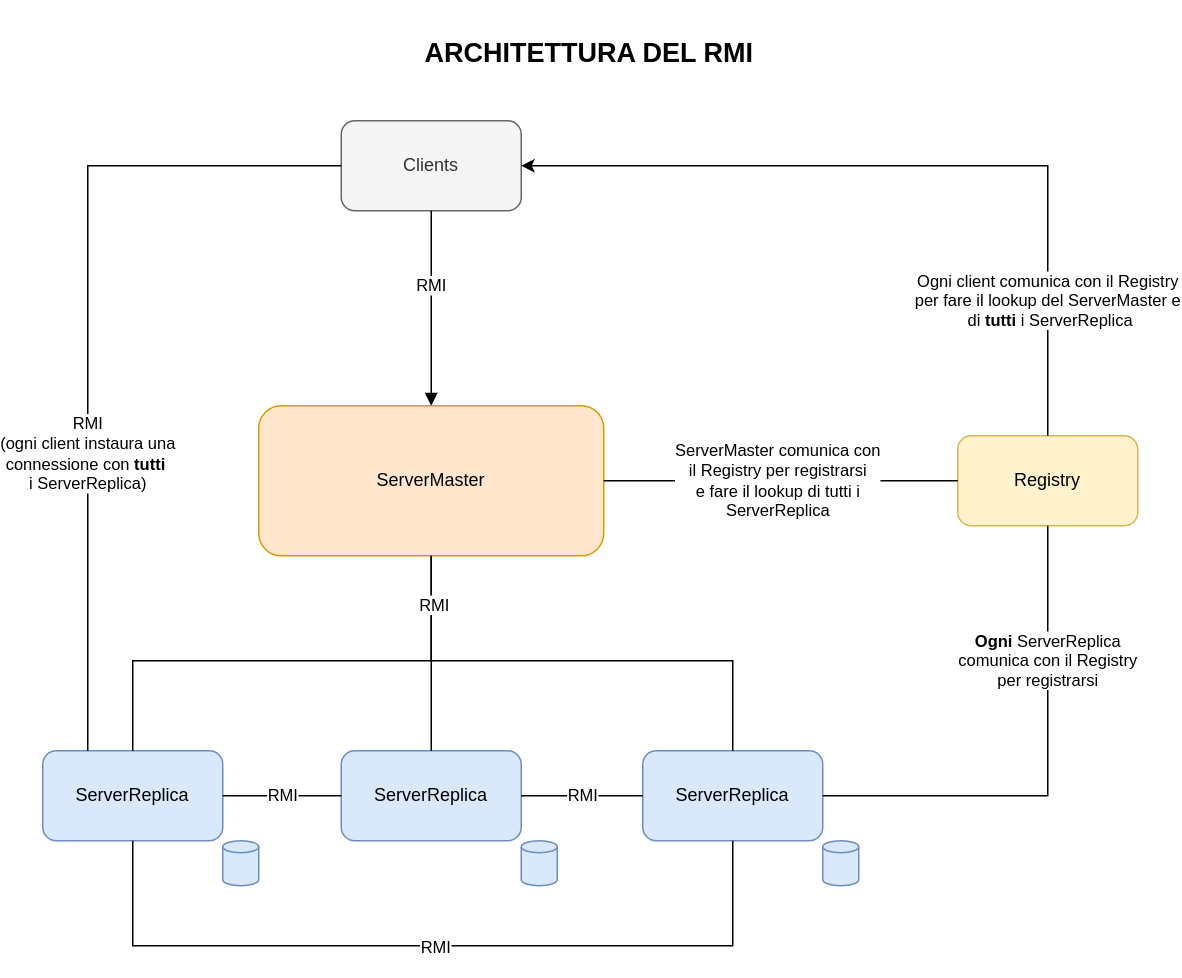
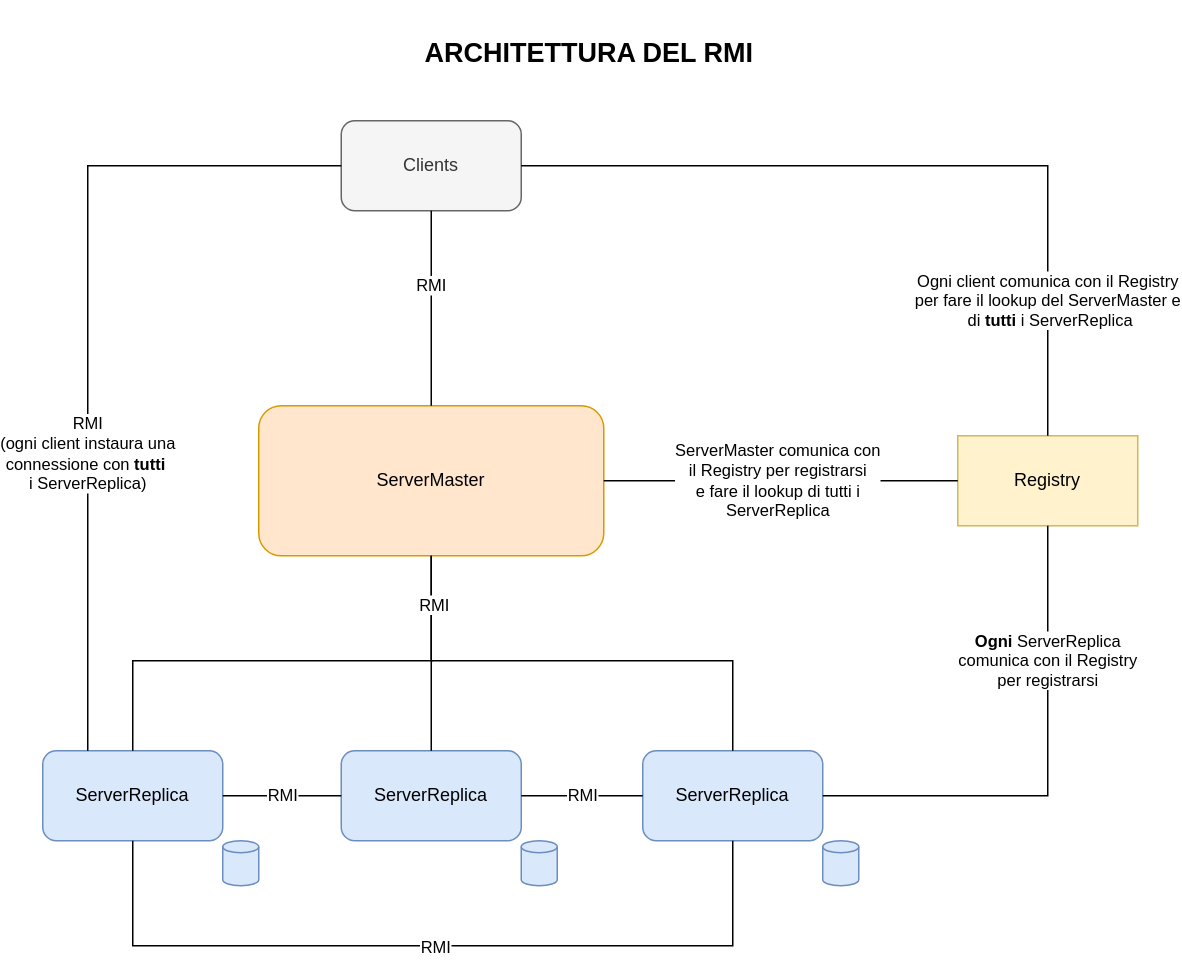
(533, 166) -> (528, 166)
(431, 392) -> (431, 397)
(1048, 481) -> (1048, 481)
